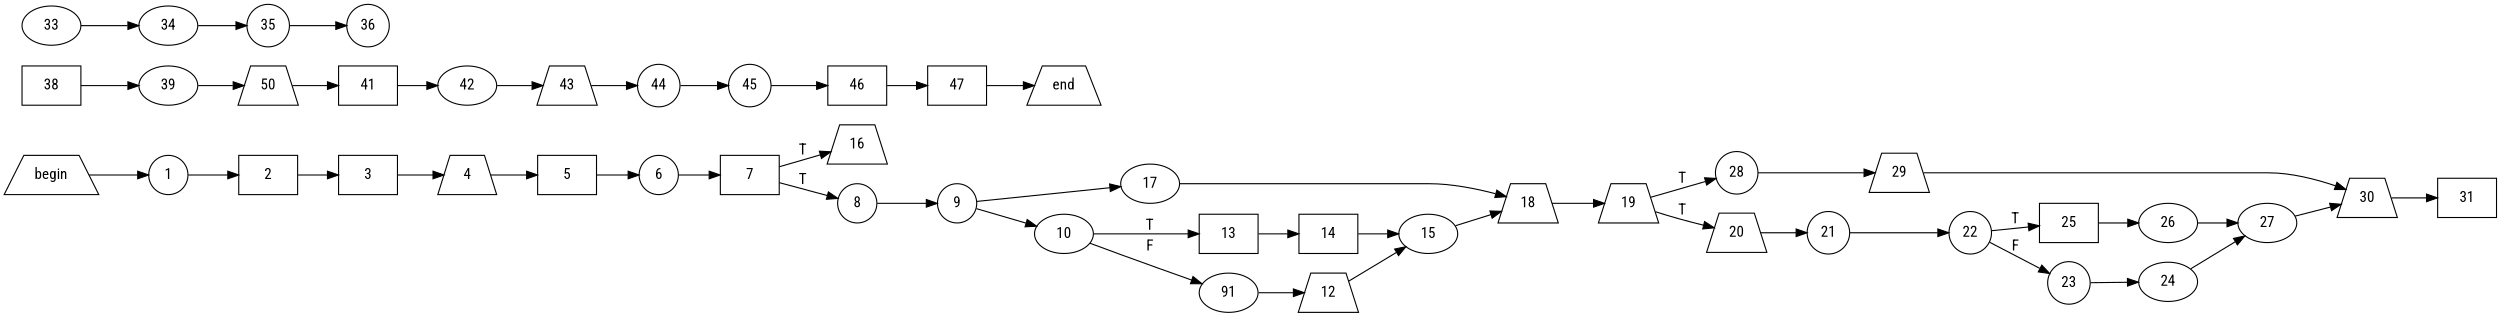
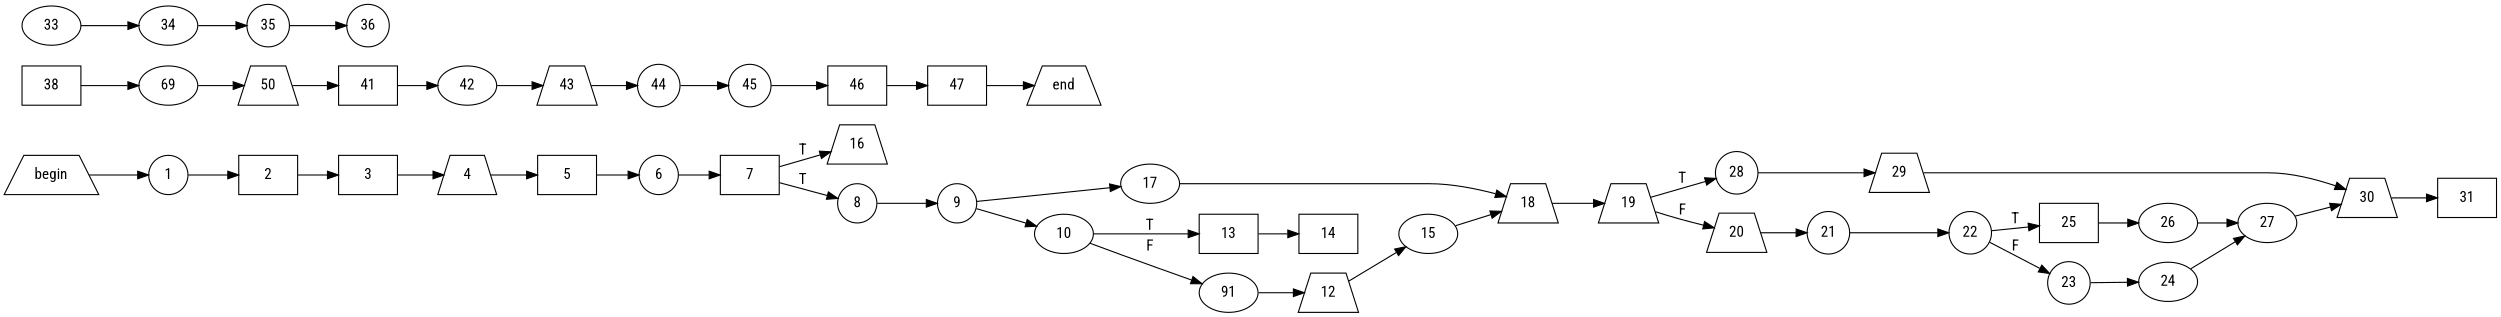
(168, 86) -> (168, 86)
(1683, 210) -> (1683, 210)
(1373, 234) -> none
